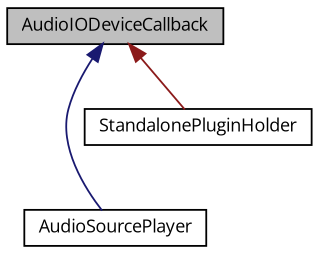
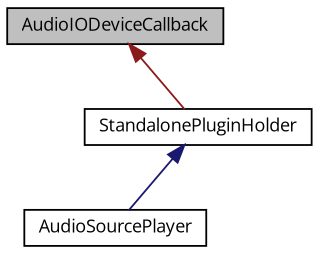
(67, 136) -> (151, 184)
